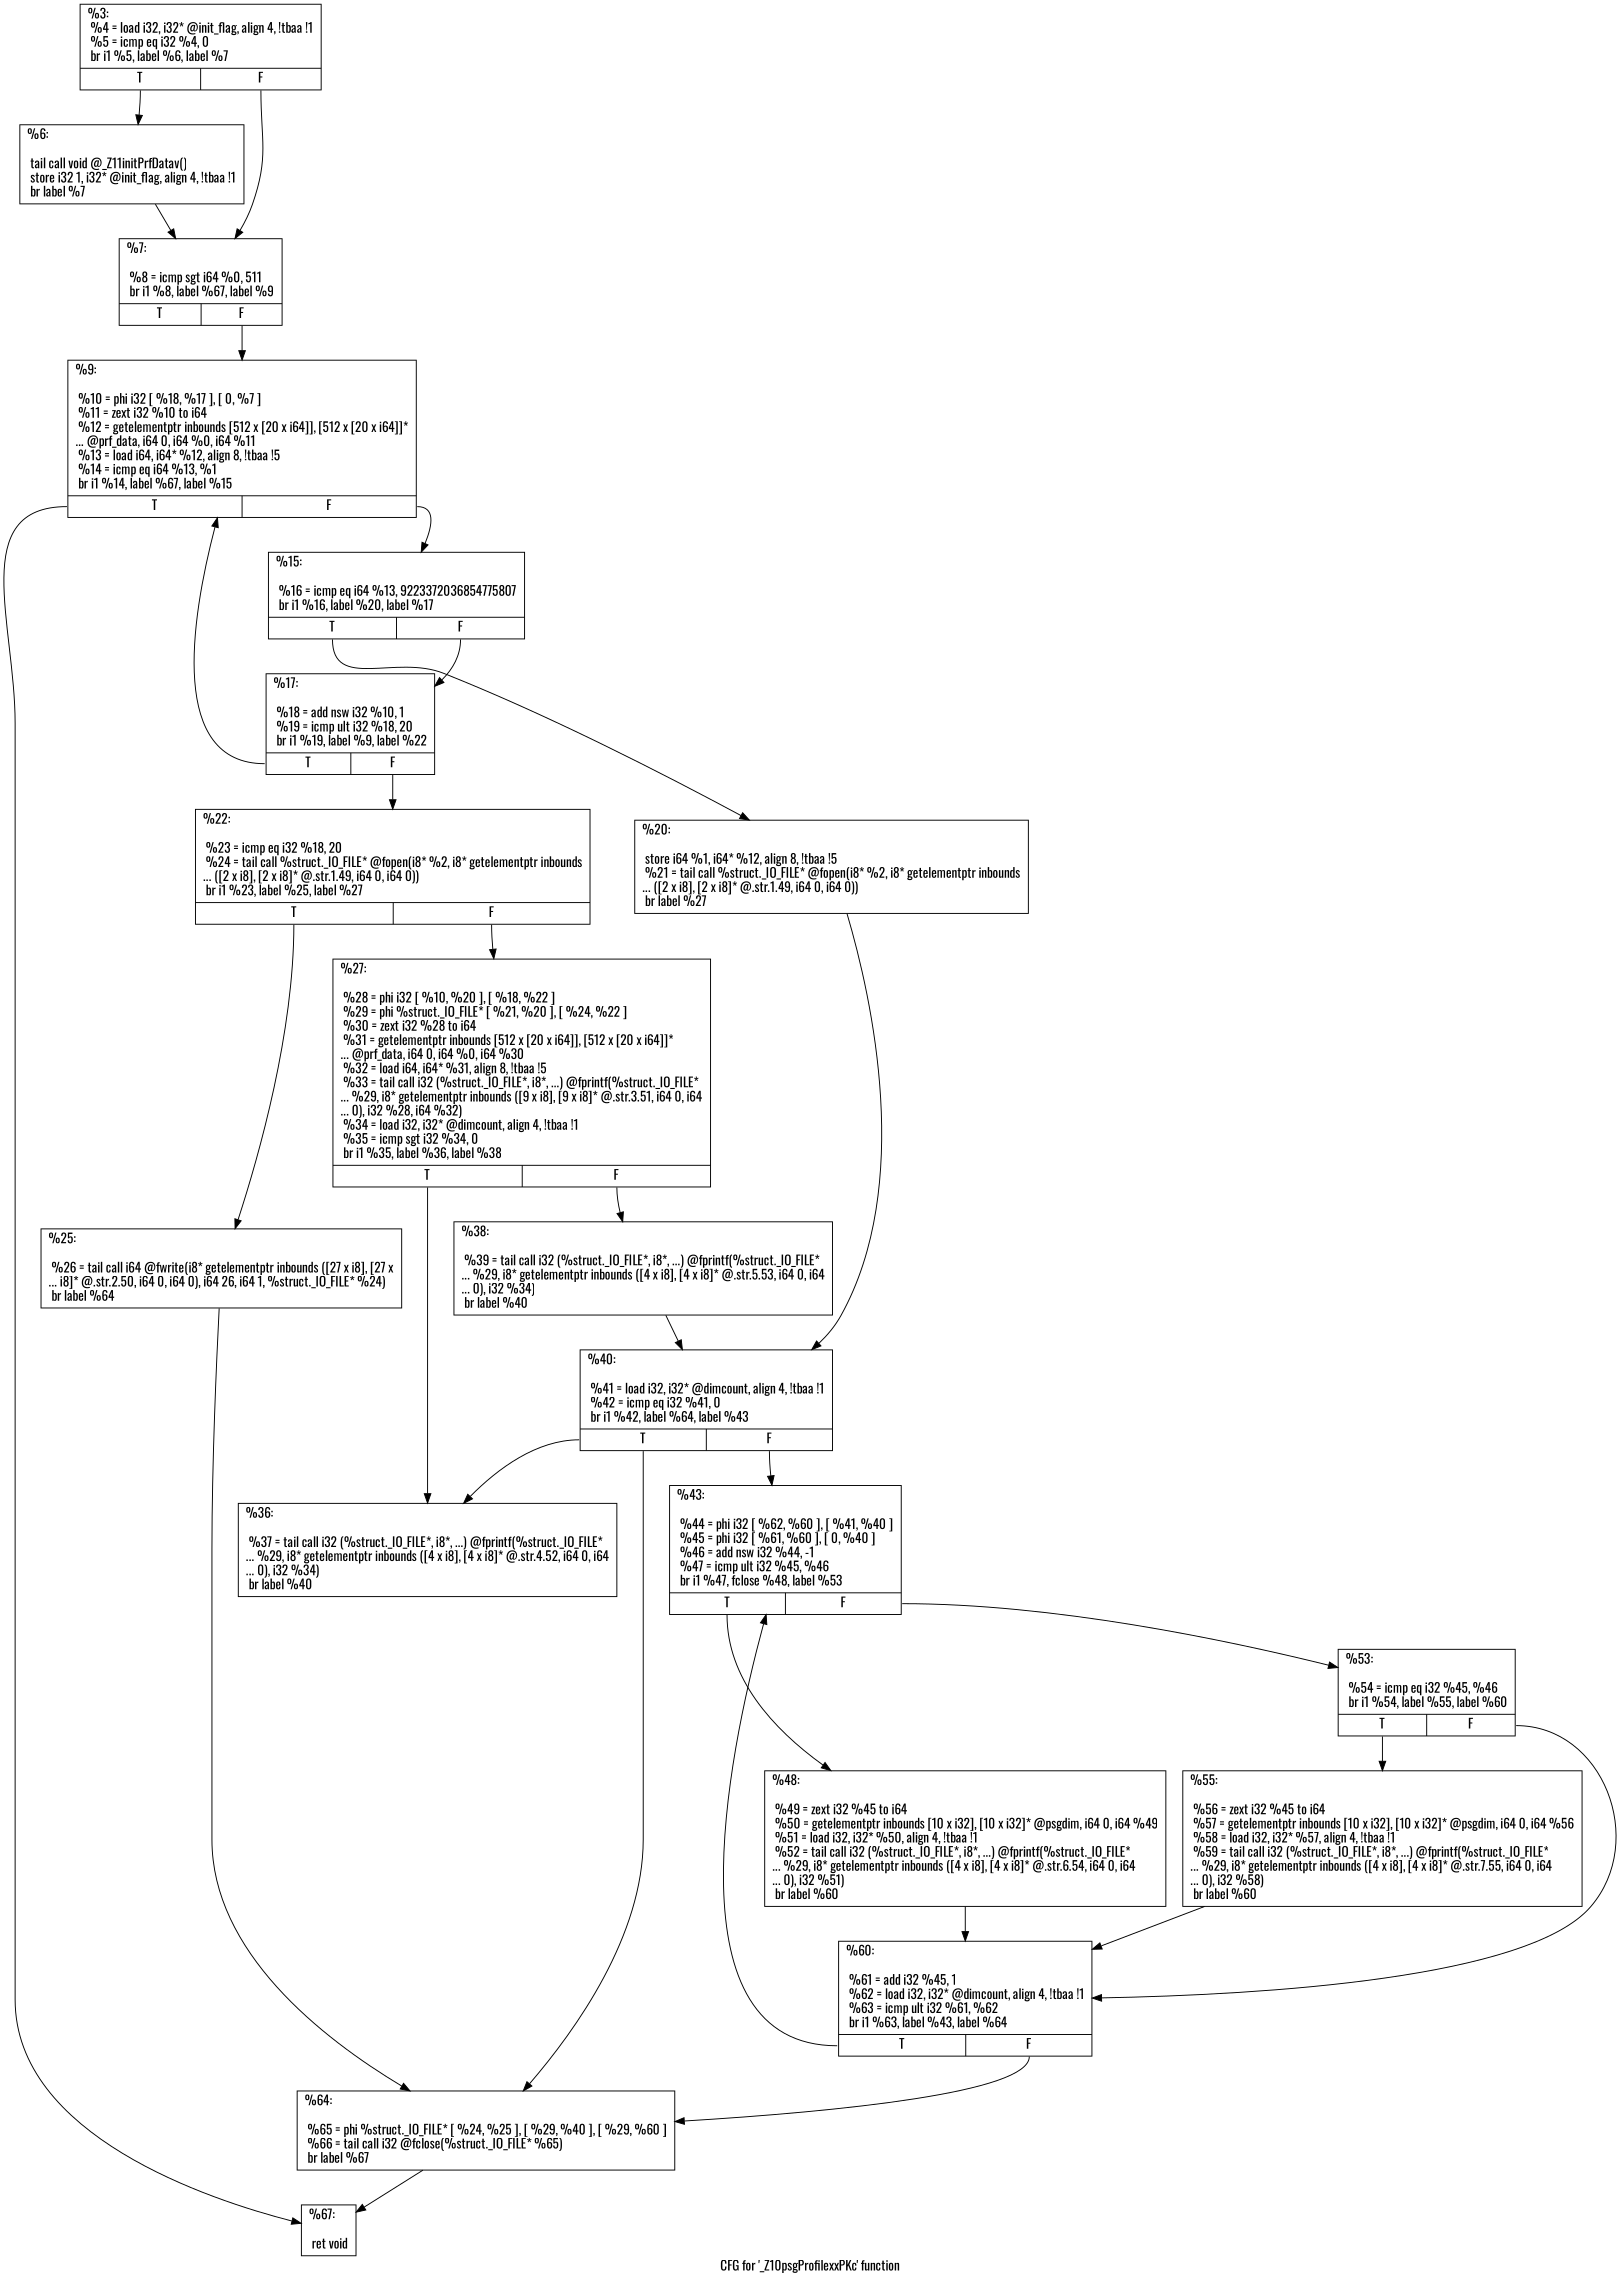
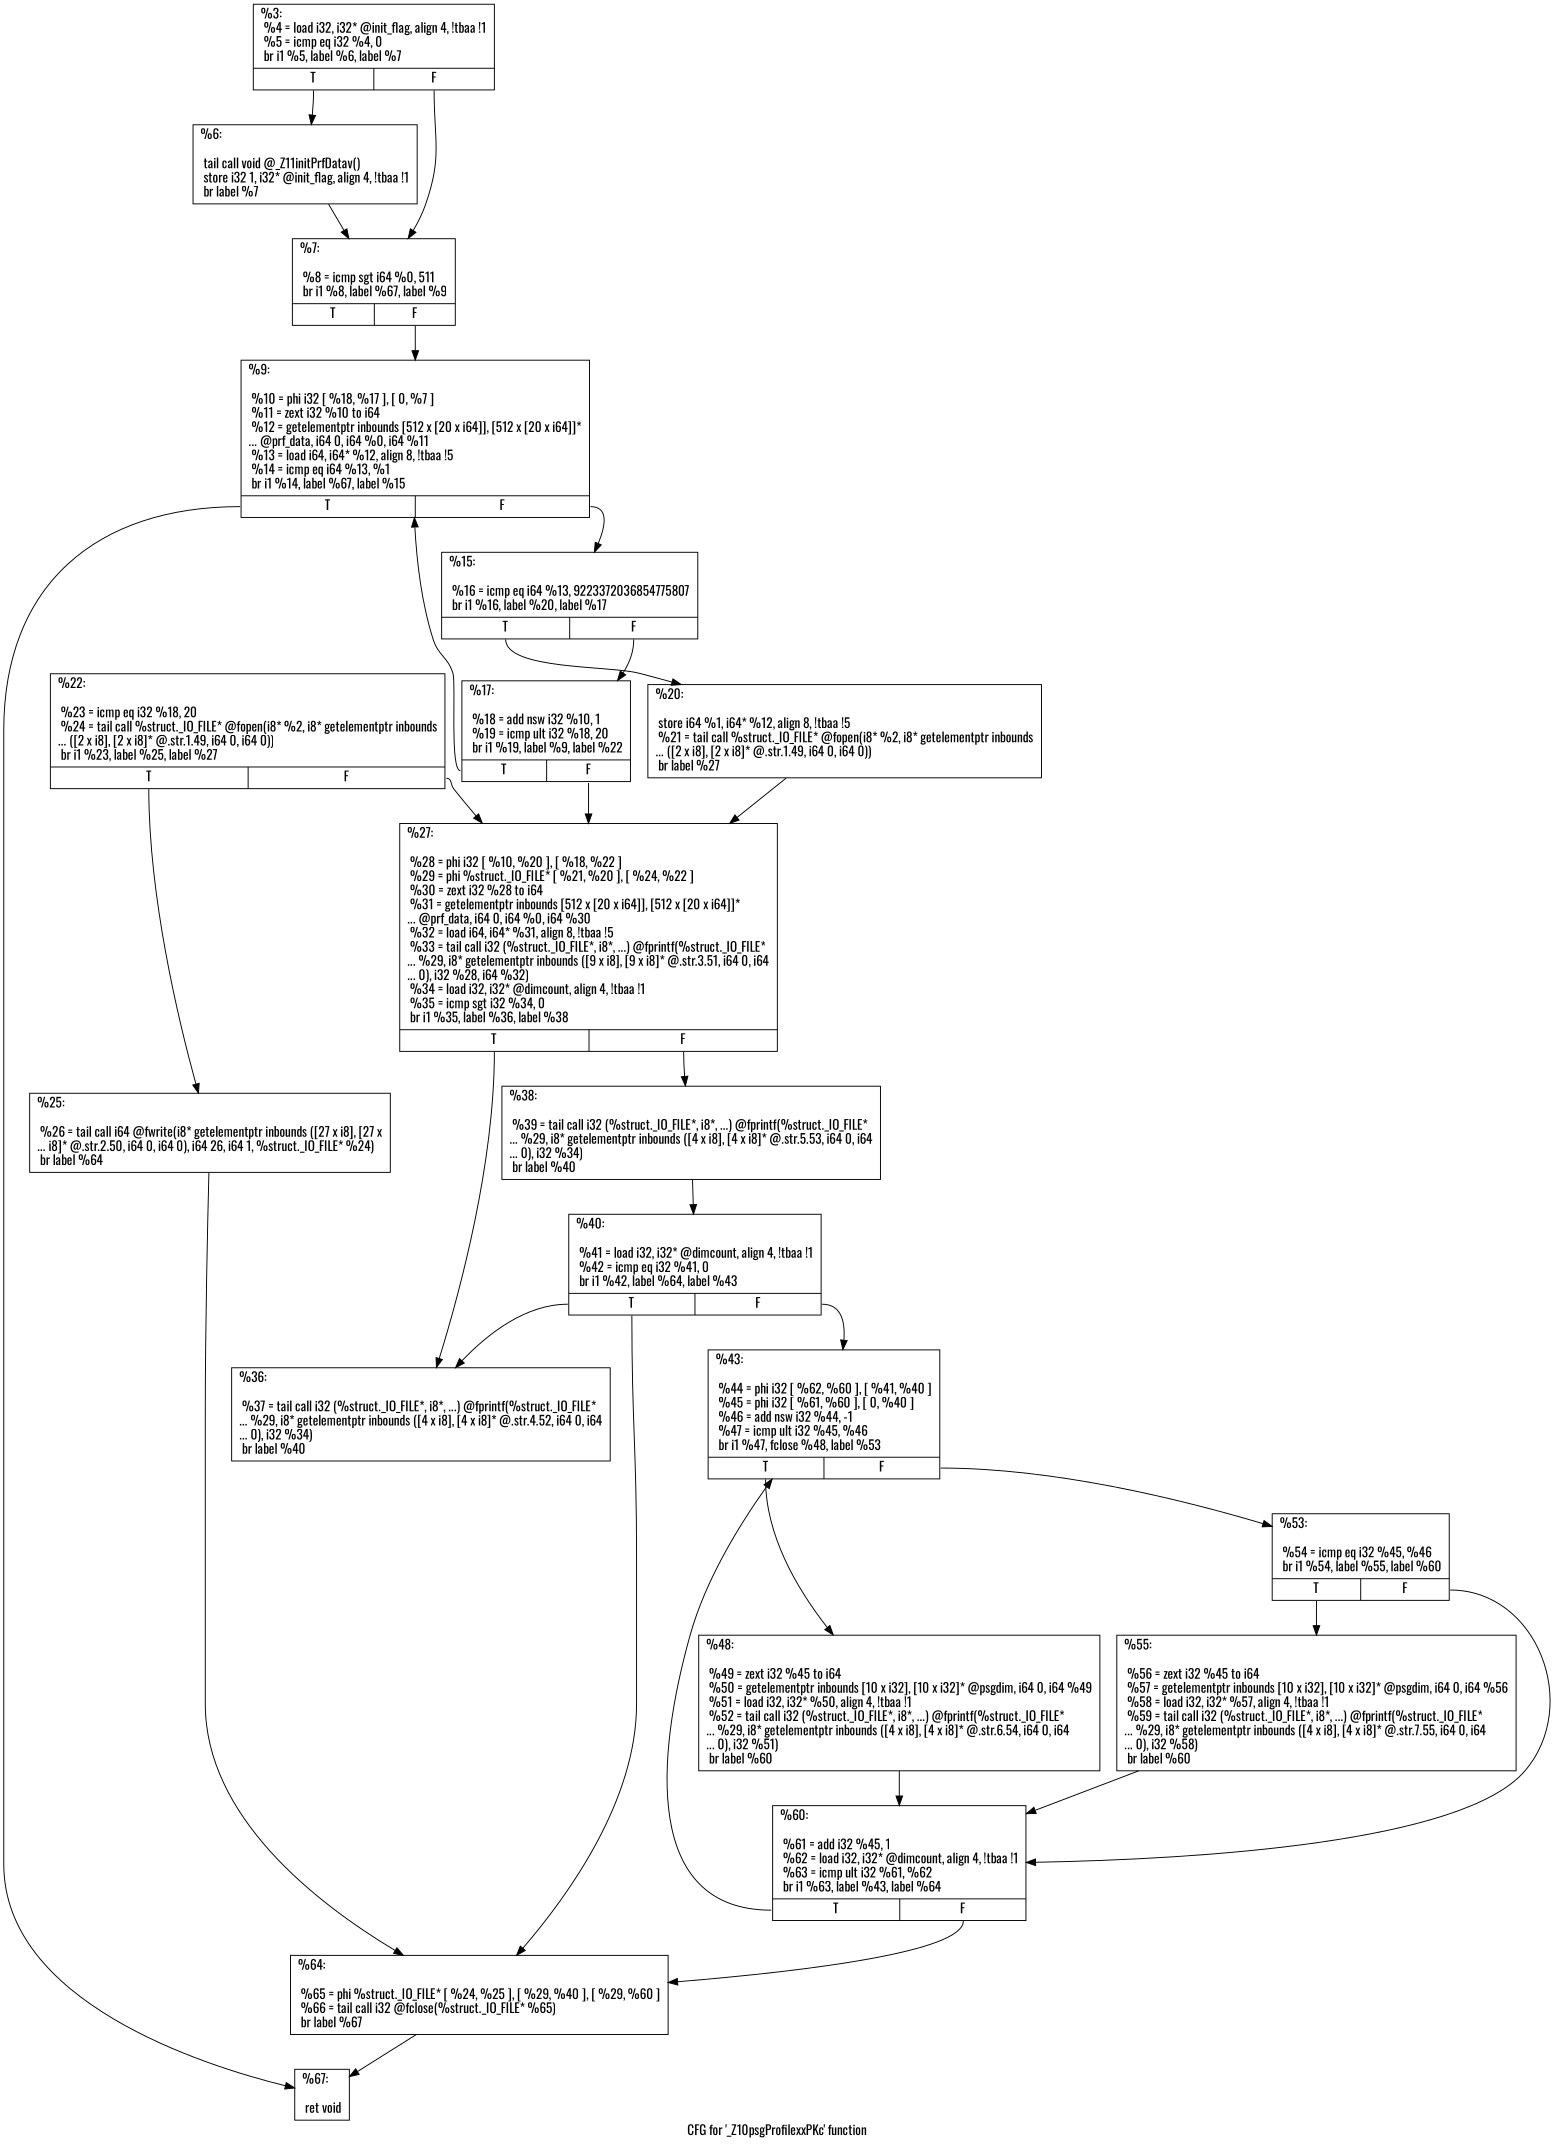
(393, 787) -> (589, 798)
(881, 1134) -> (762, 798)
